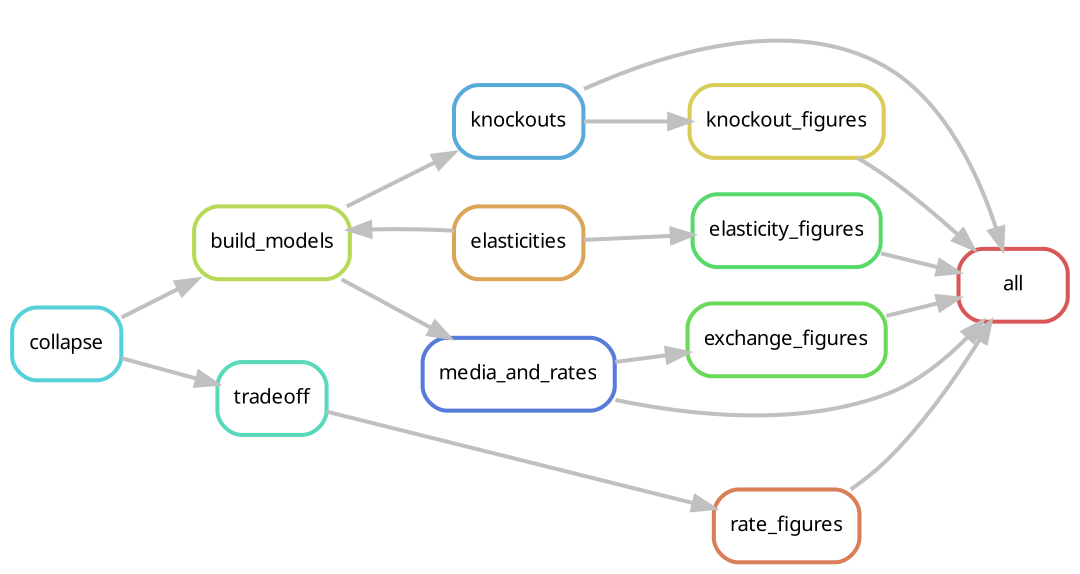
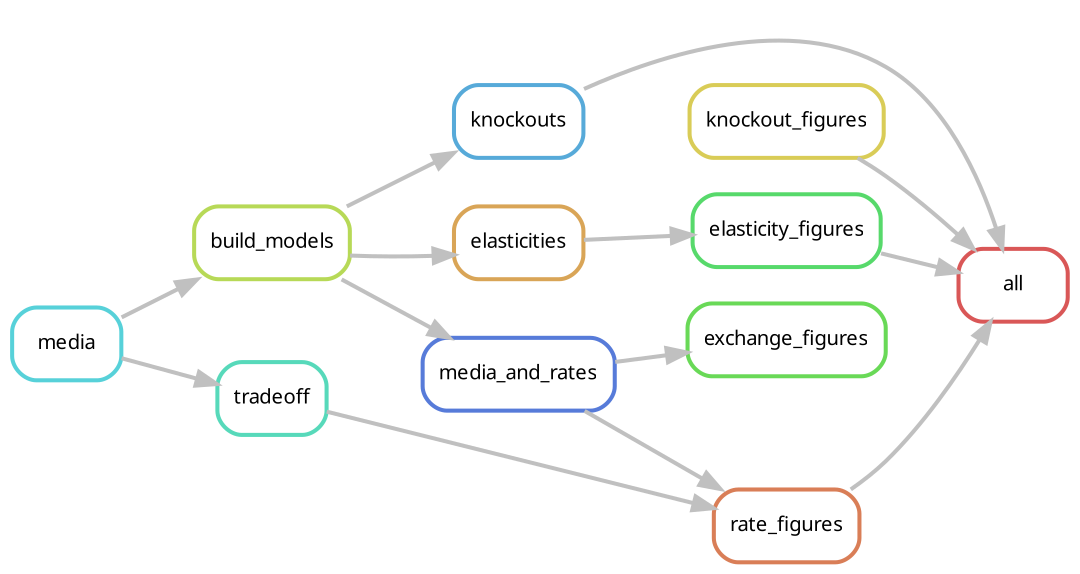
(626, 121) -> none
(412, 229) -> (392, 256)
(912, 310) -> none
(67, 344) -> (67, 344)
(802, 413) -> (644, 445)
